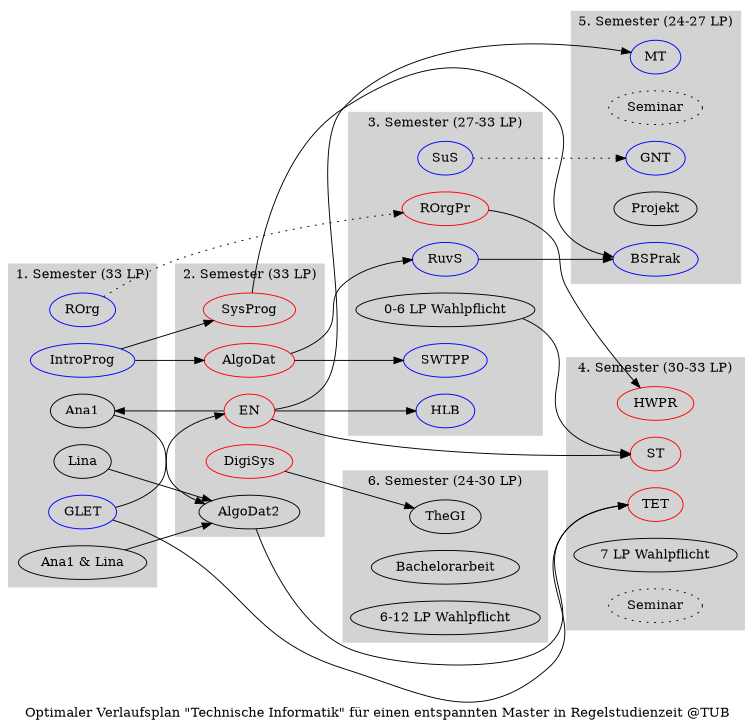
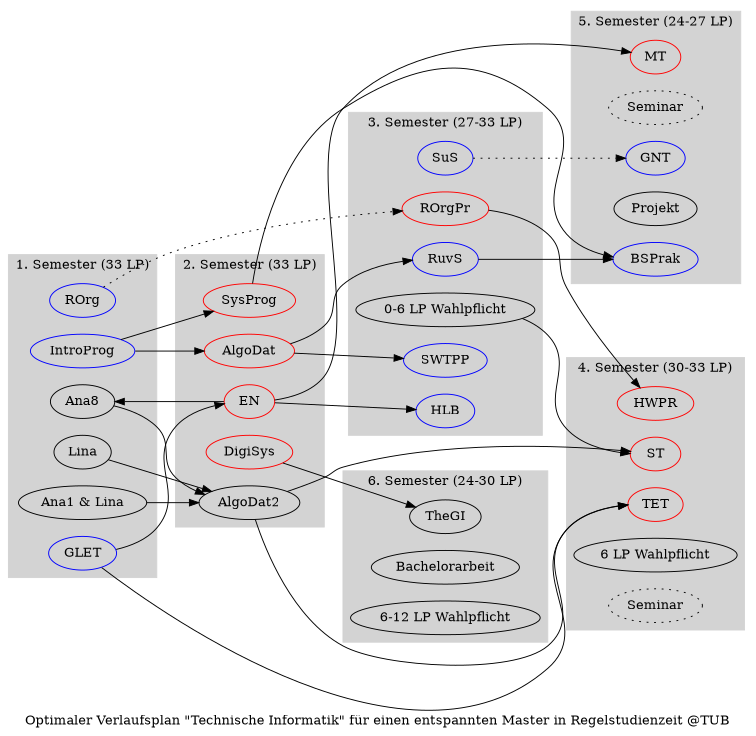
(656, 57) -> (656, 57)
(83, 411) -> (83, 402)
(444, 451) -> (451, 449)
(656, 555) -> (656, 555)
